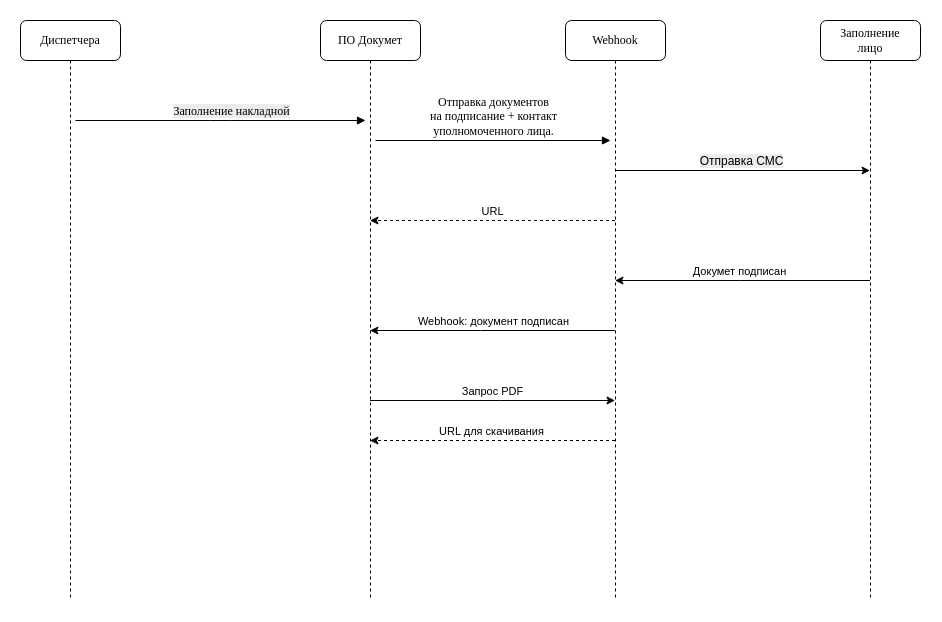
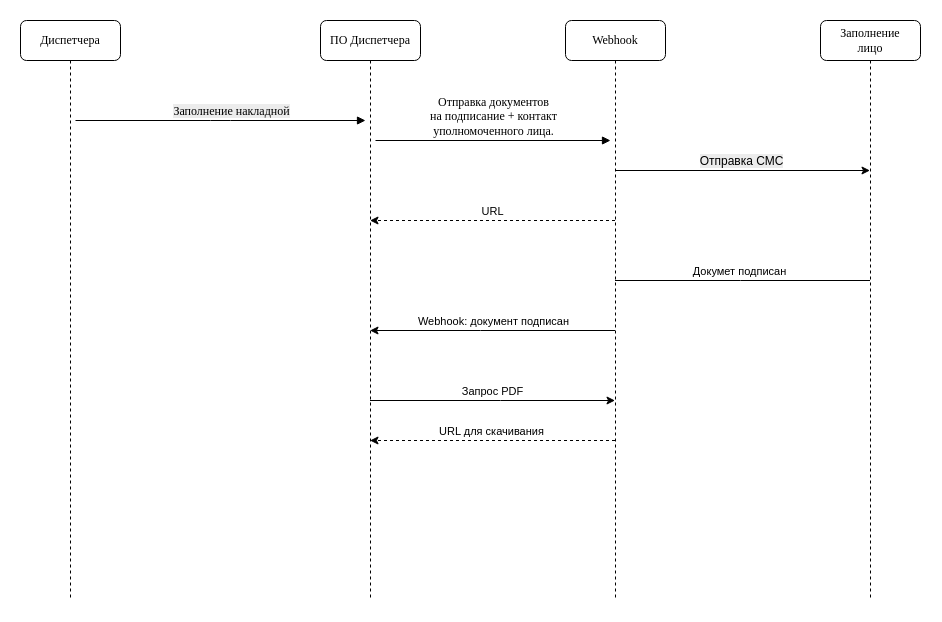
(371, 41) -> (371, 41)
(623, 281) -> (621, 281)
